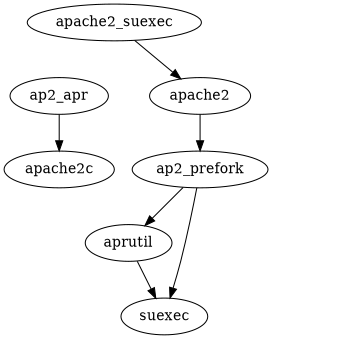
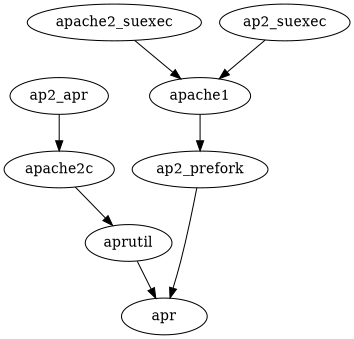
none -> (285, 22)
(200, 96) -> (200, 96)
(168, 203) -> (90, 203)
(164, 316) -> (164, 316)
